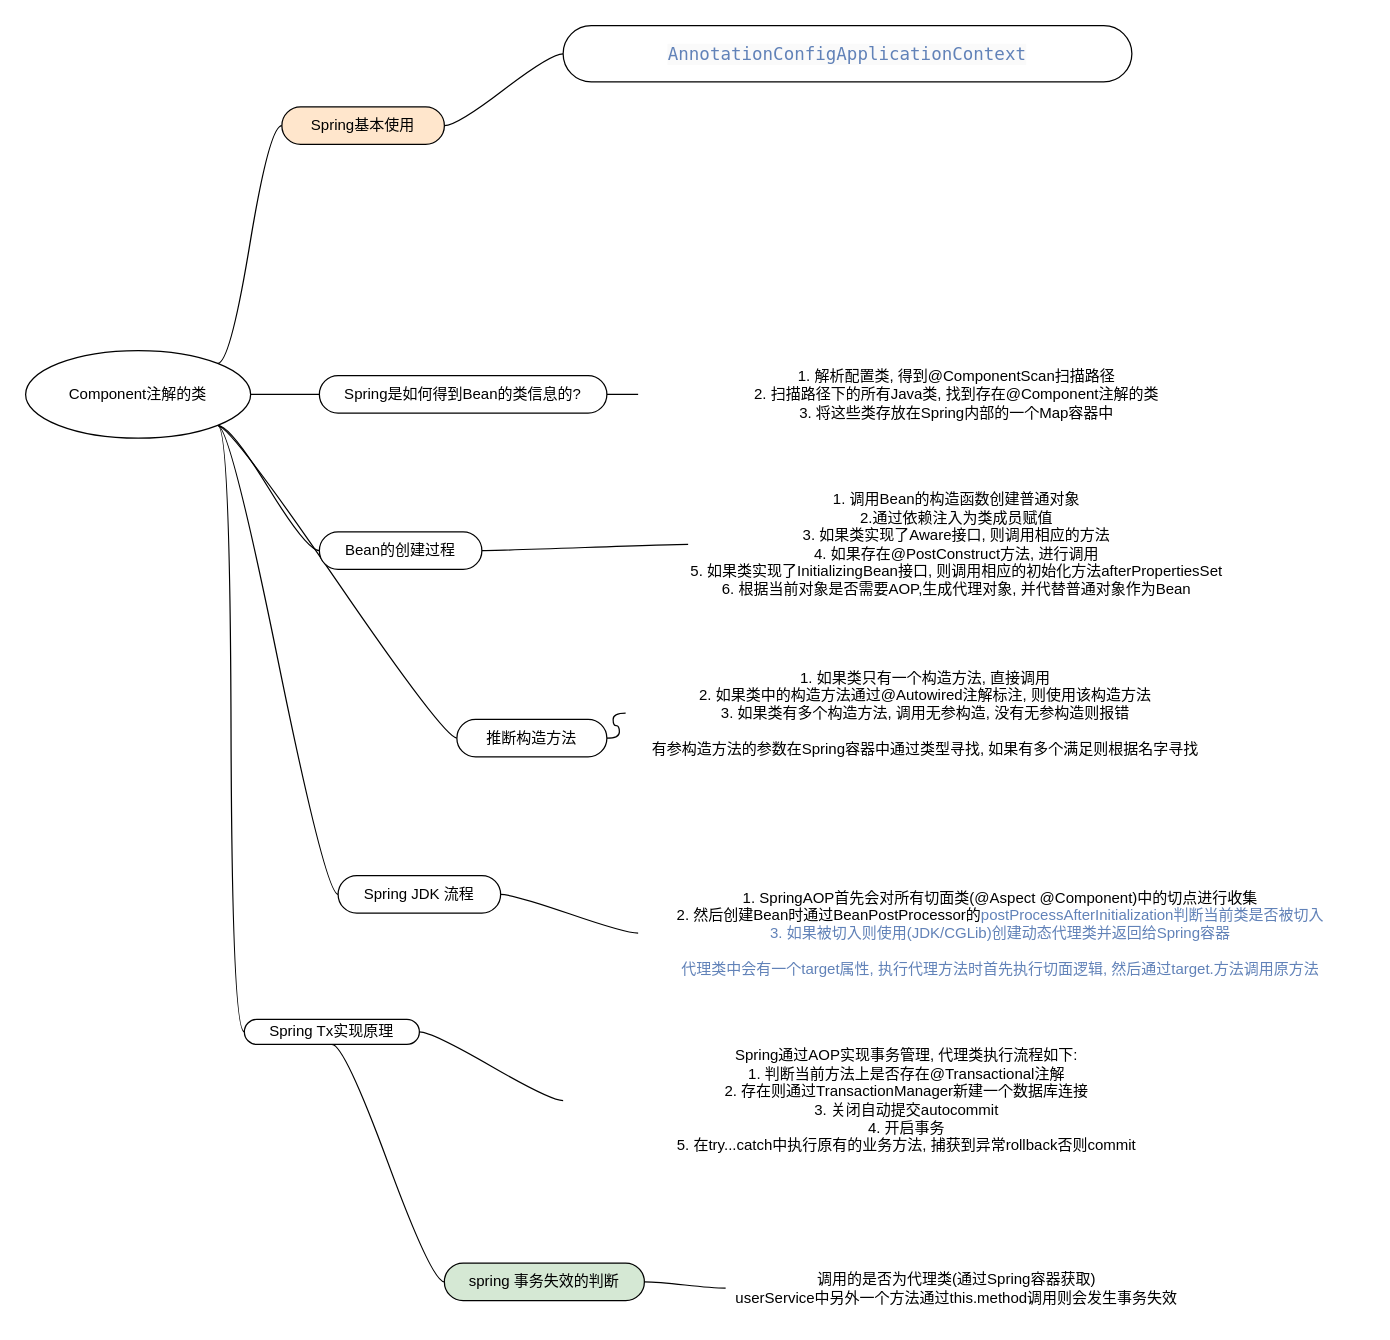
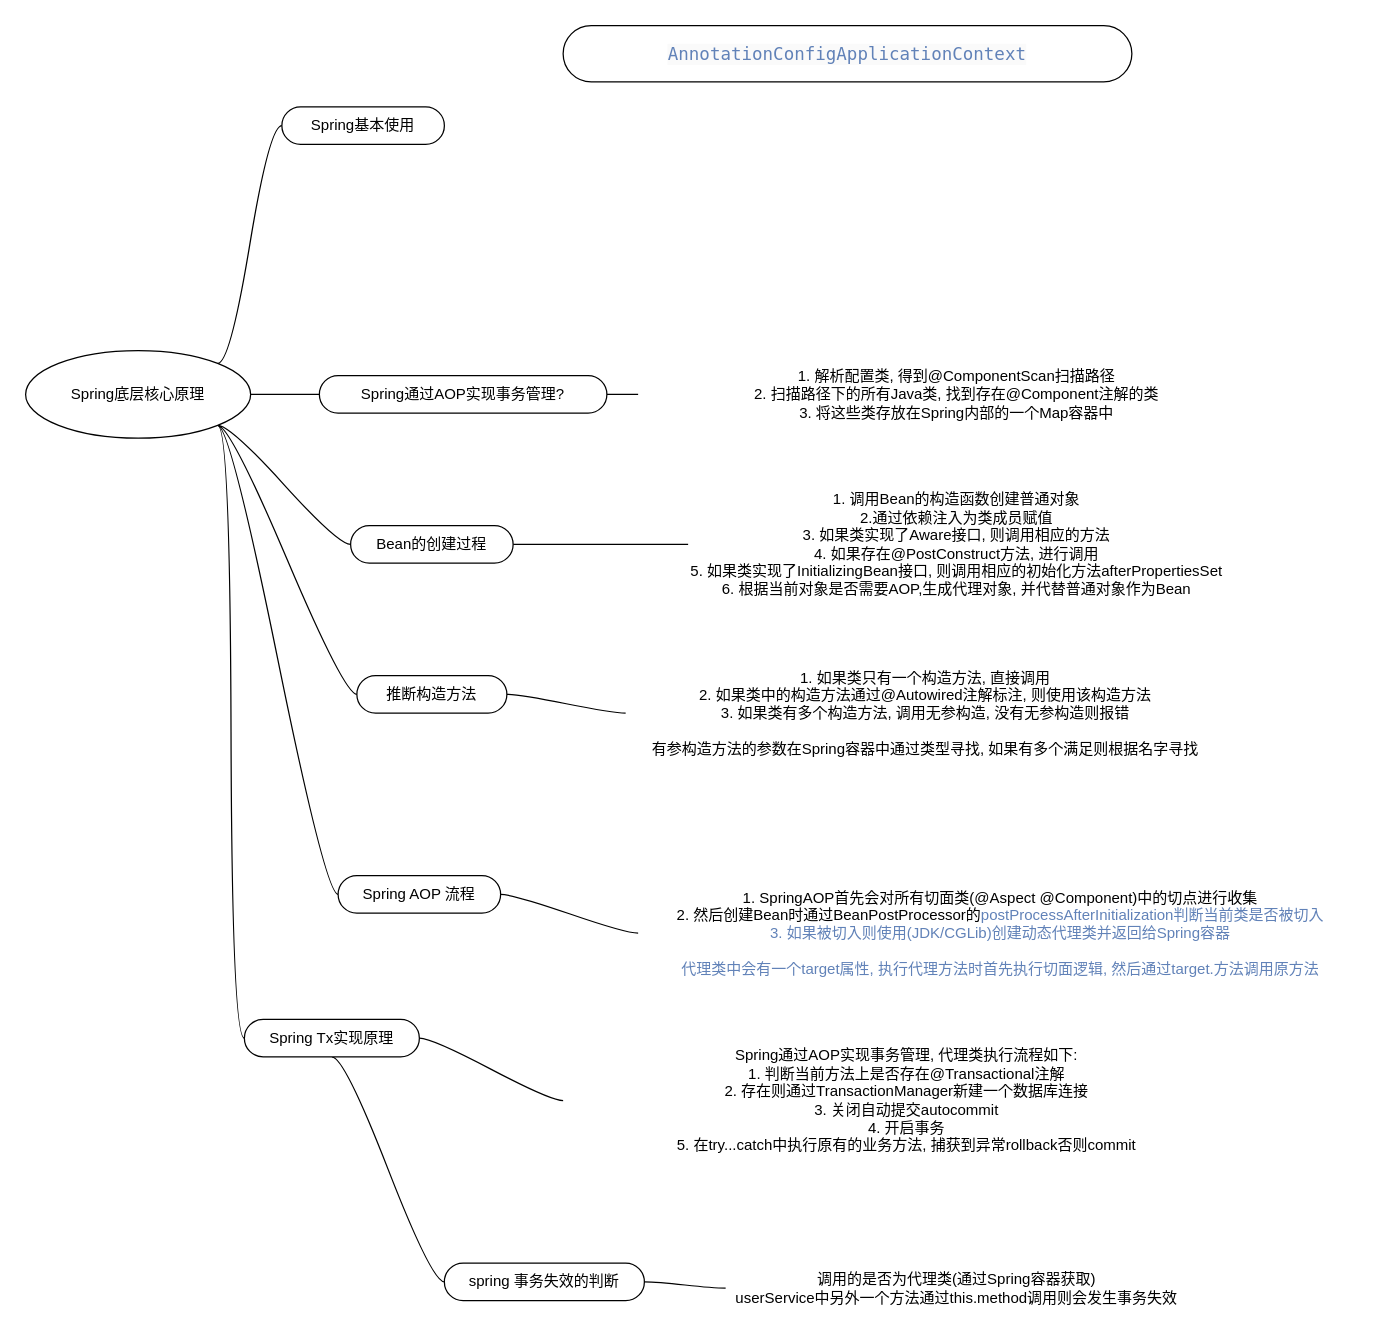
(504, 90) -> none
(363, 126) -> (363, 126)
(138, 394) -> (138, 394)
(463, 394) -> (463, 394)
(401, 551) -> (432, 544)
(532, 738) -> (432, 694)
(419, 894) -> (419, 894)
(332, 1032) -> (332, 1038)
(544, 1282) -> (544, 1282)
